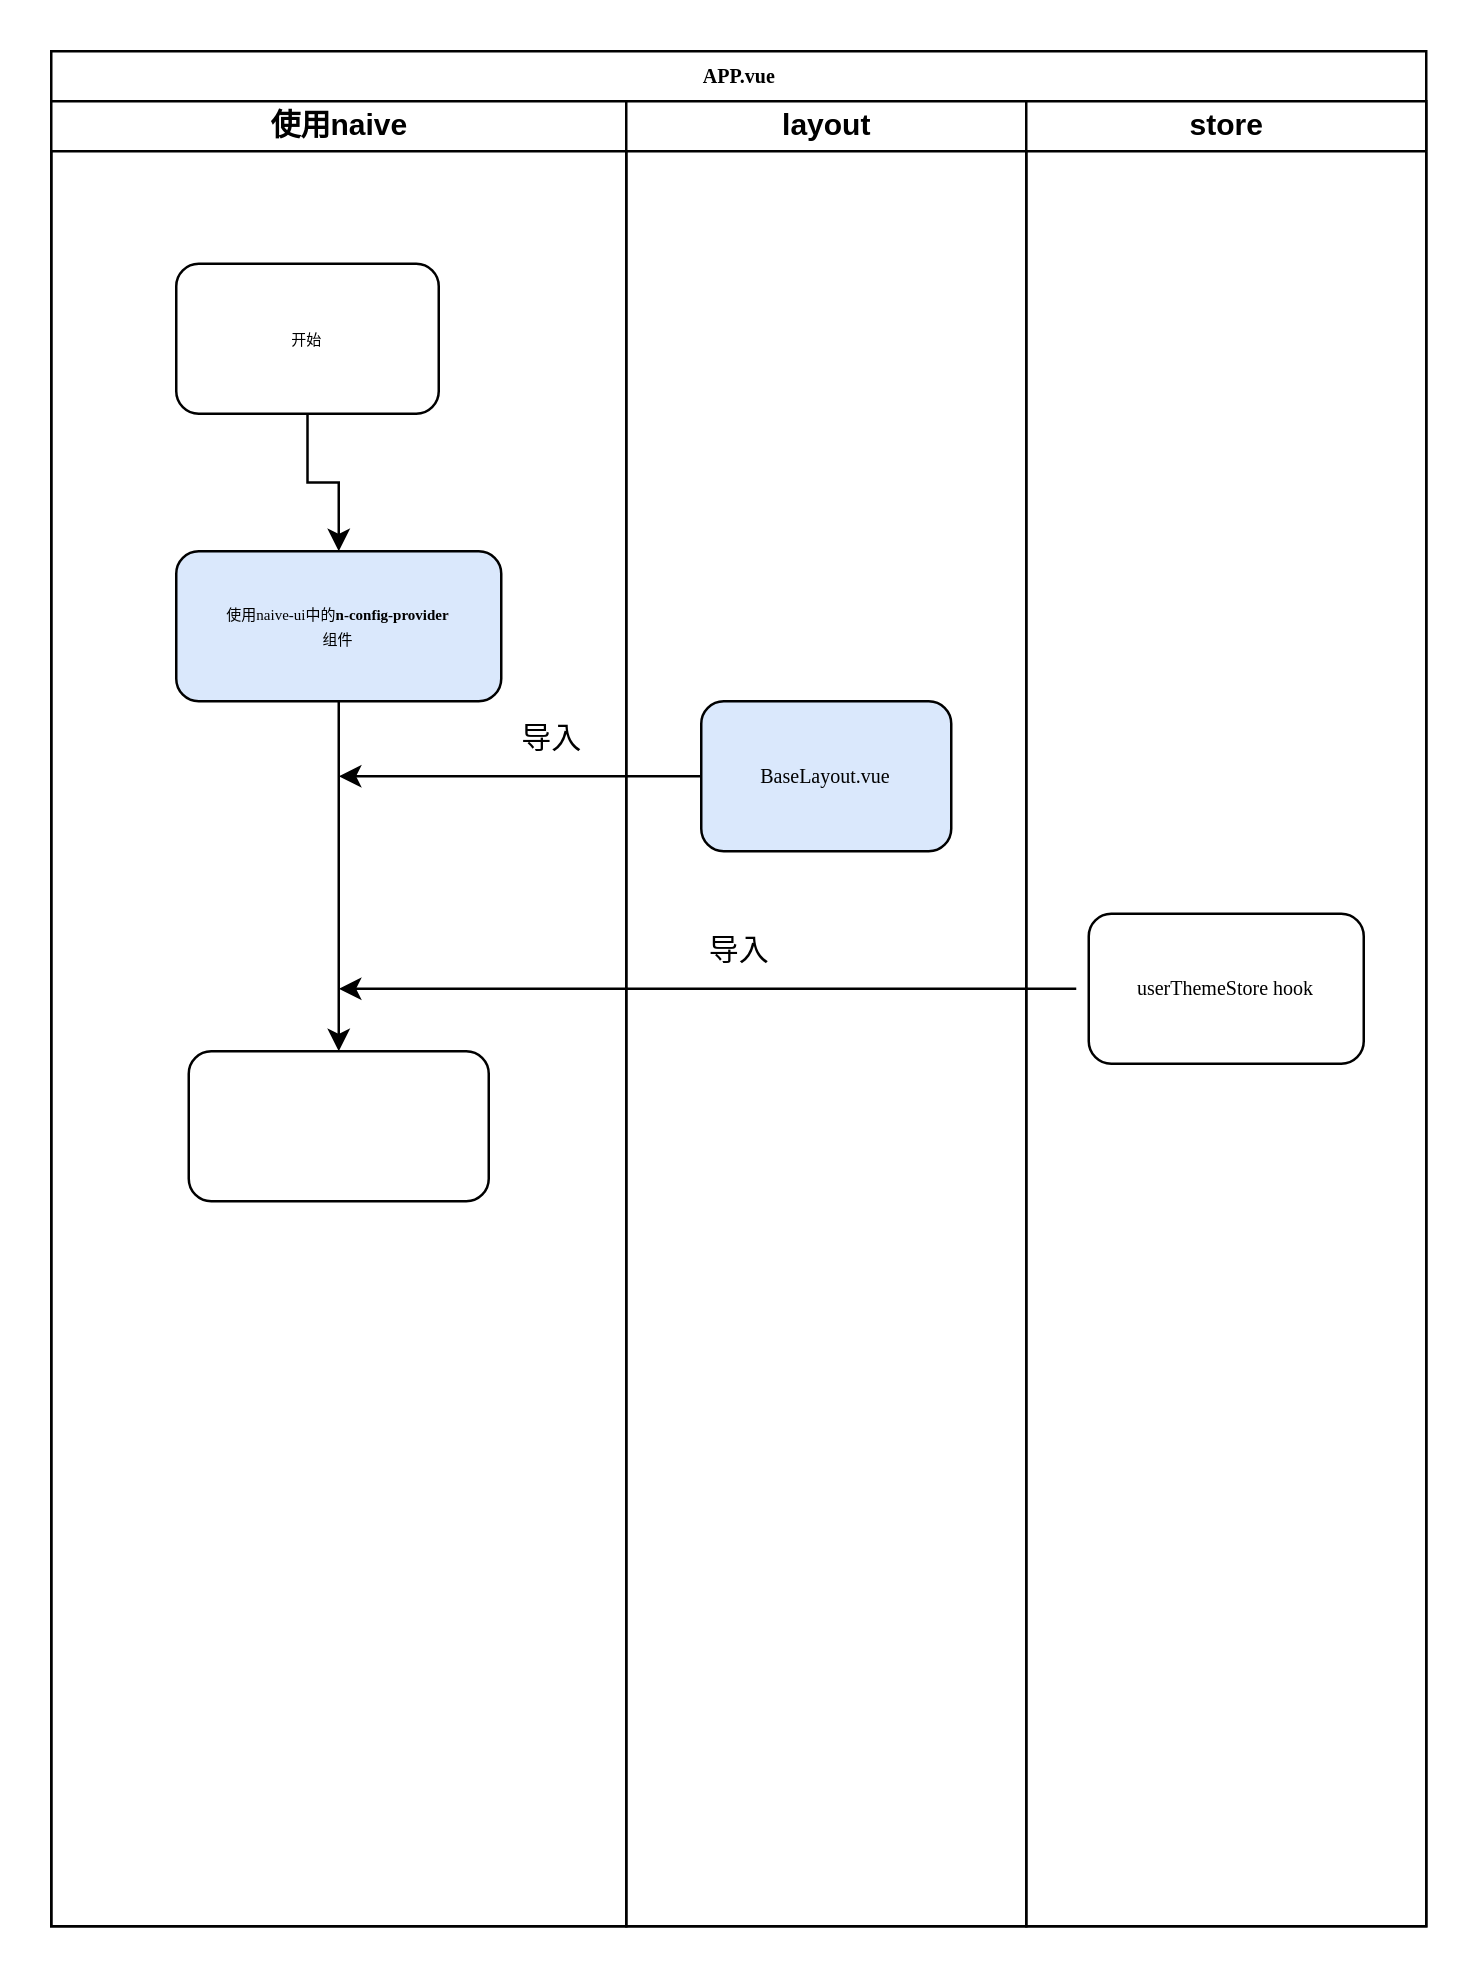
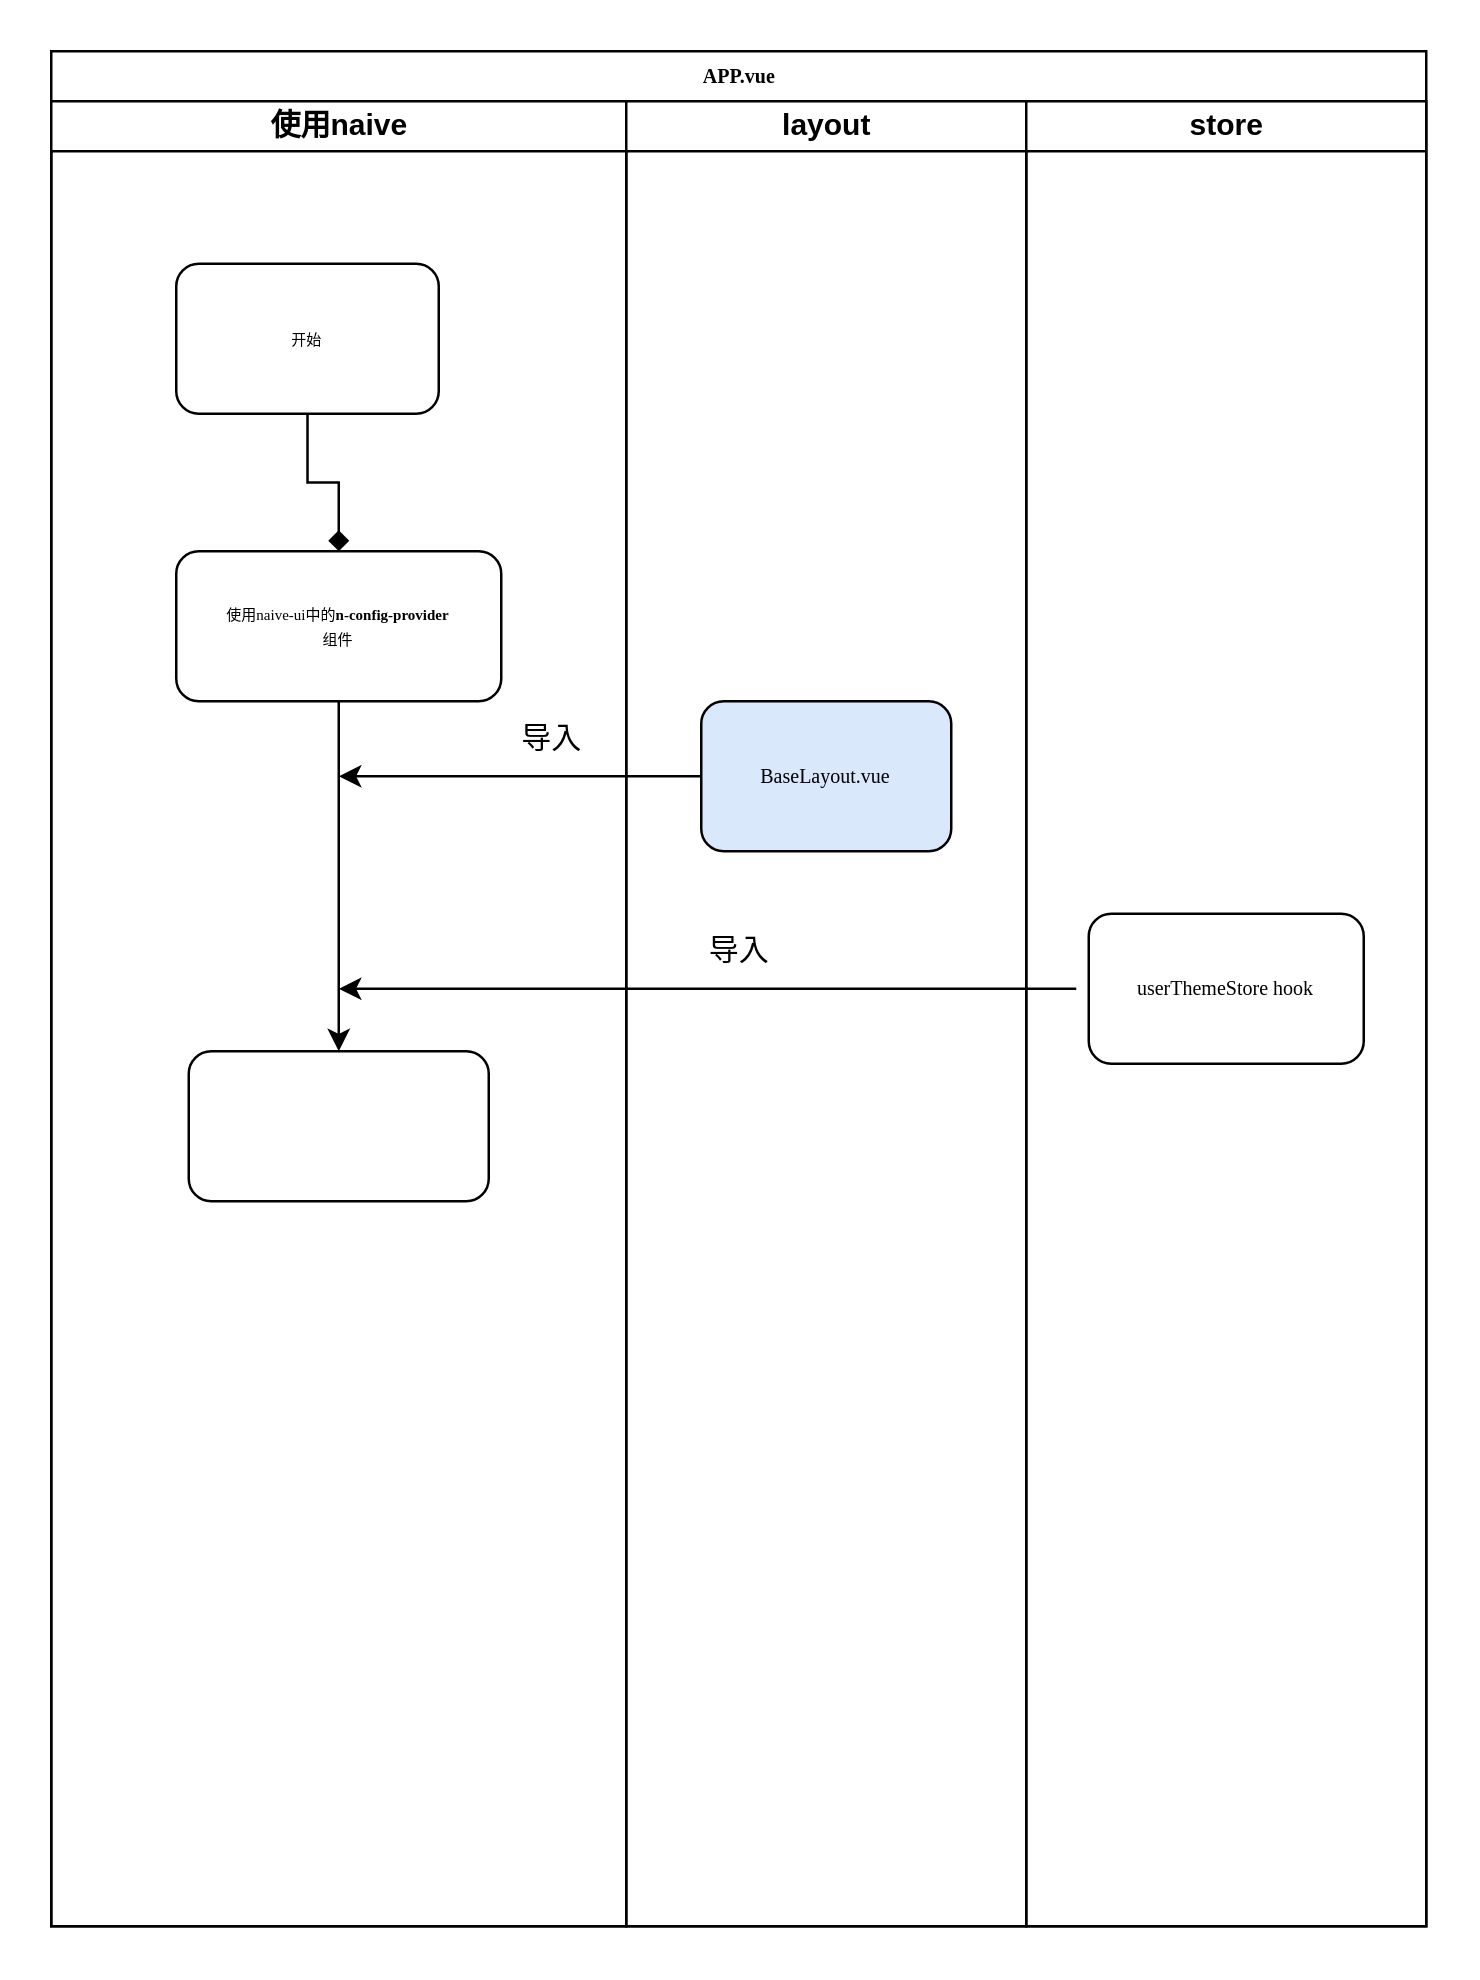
(339, 532) -> (339, 531)
(339, 626) -> (339, 626)
